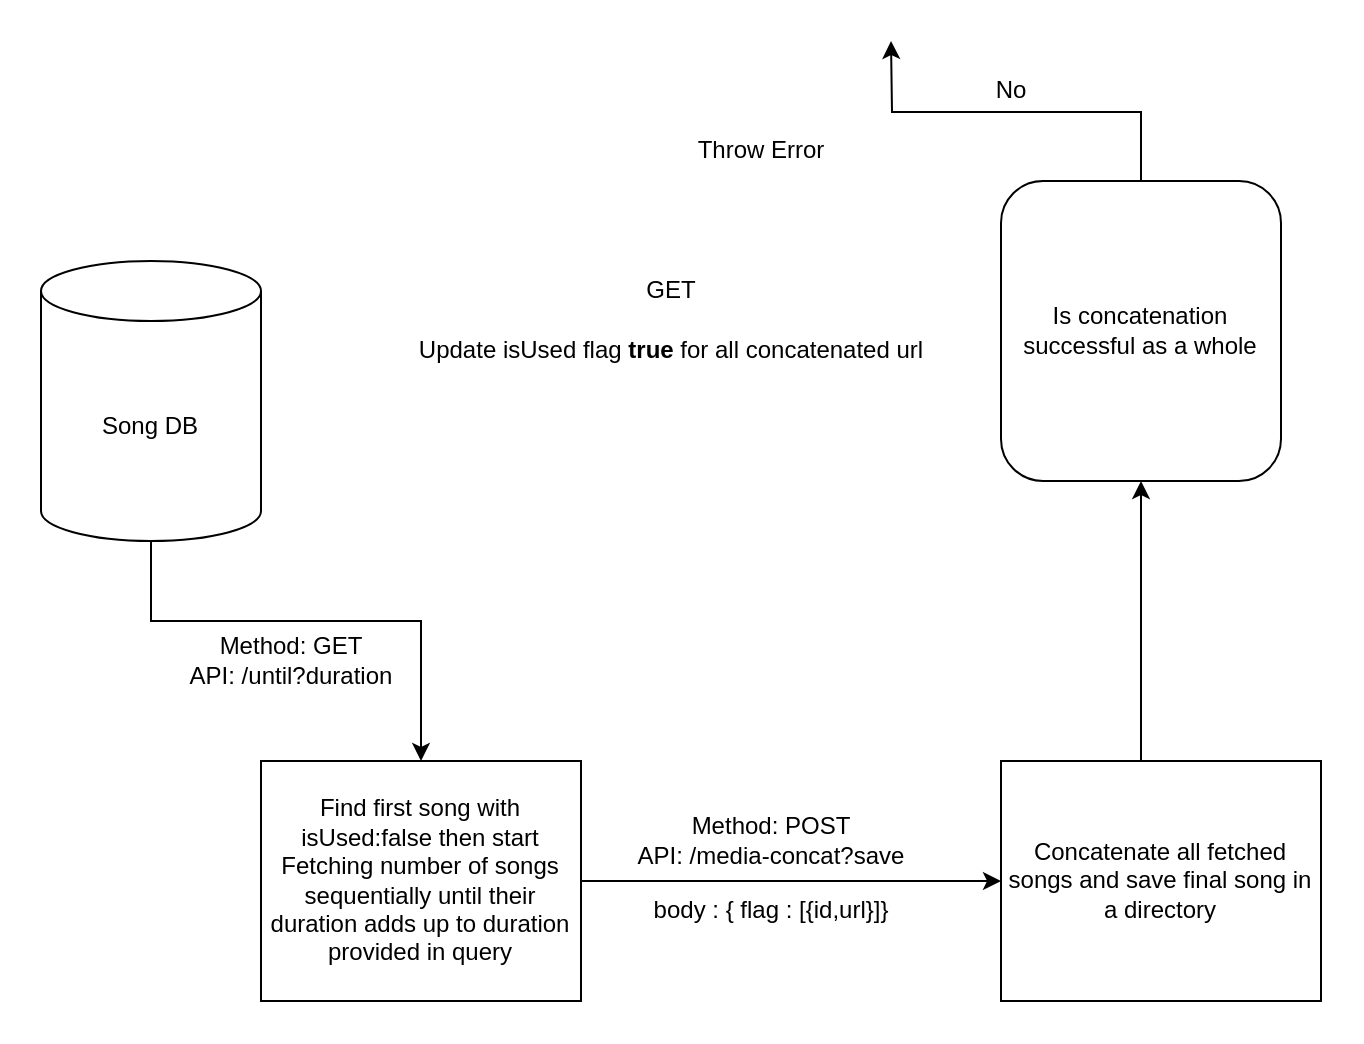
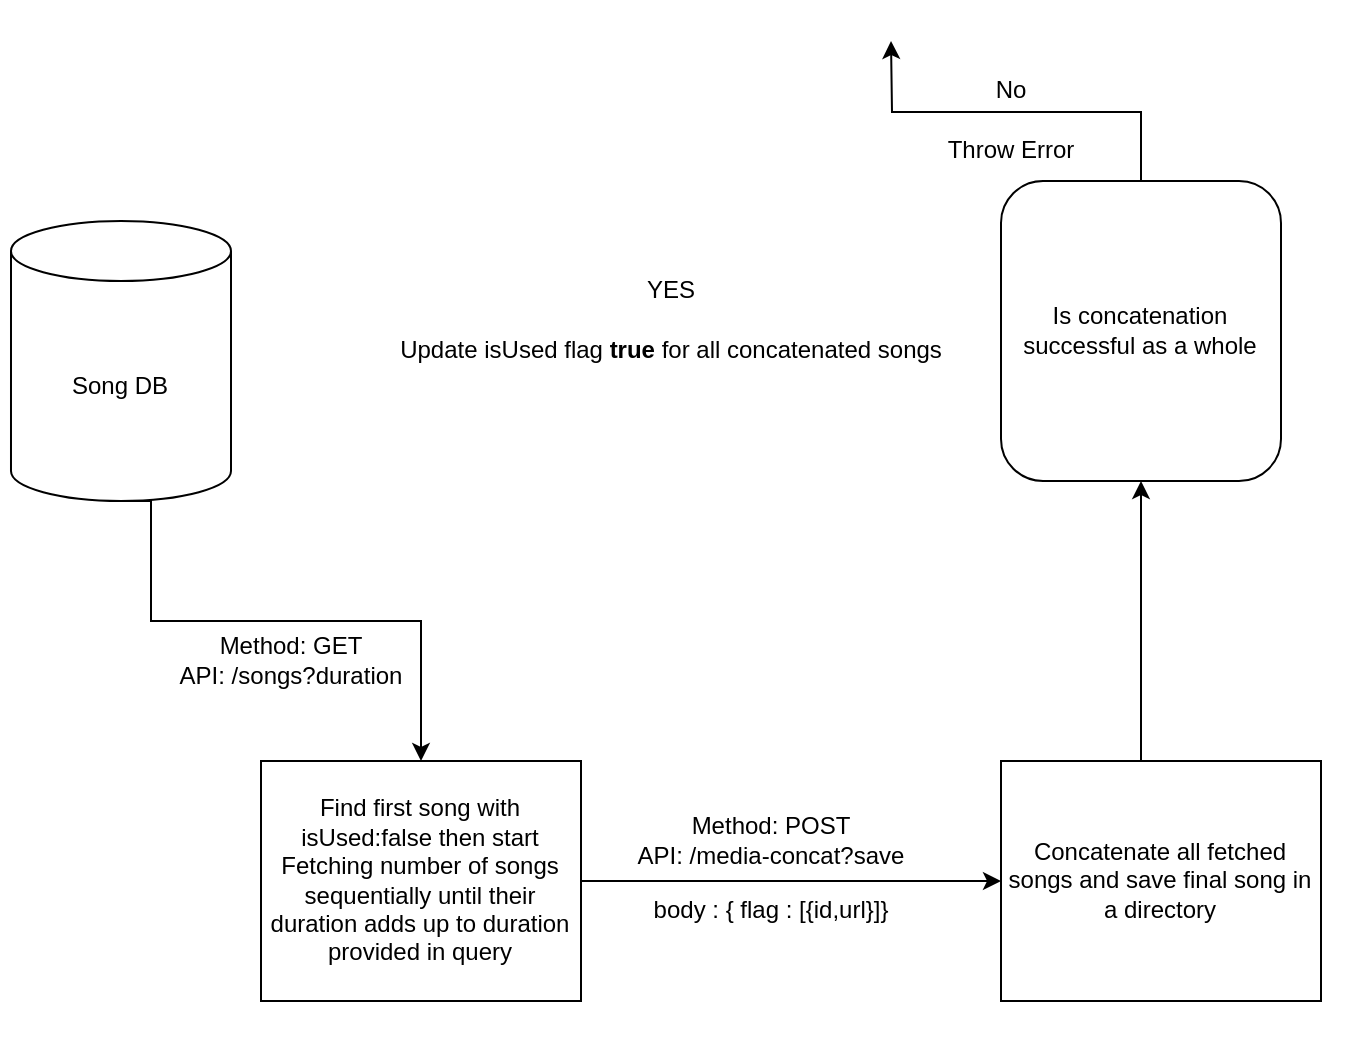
(761, 151) -> (1011, 151)
(672, 291) -> (672, 291)
(672, 351) -> (672, 351)
(151, 401) -> (121, 361)
(292, 661) -> (292, 661)
